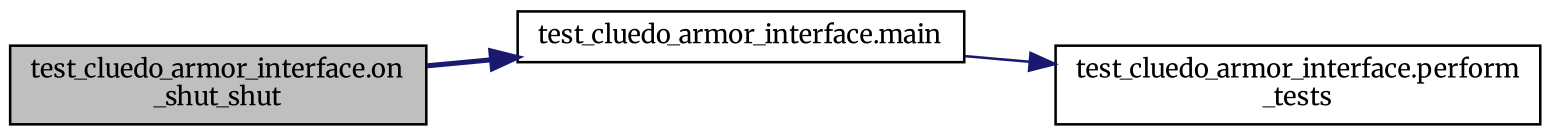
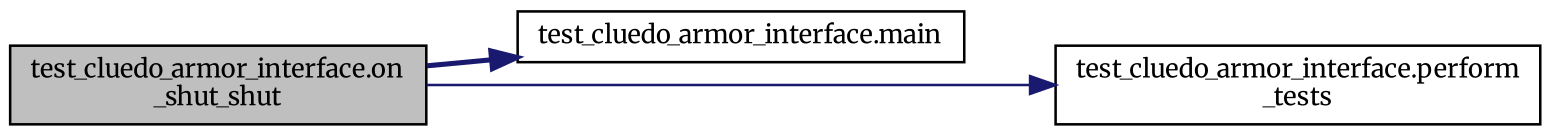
(997, 59) -> (728, 85)
